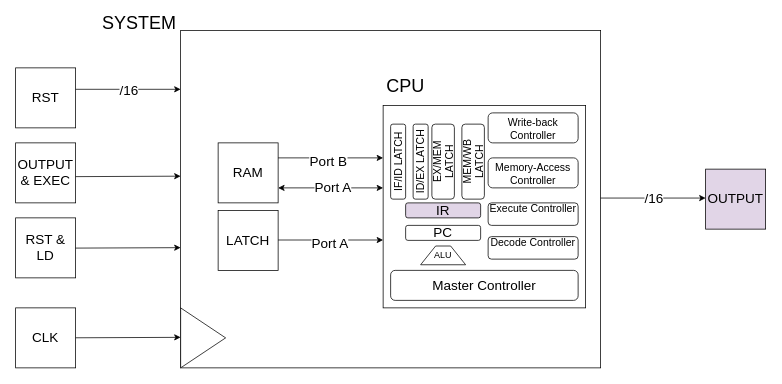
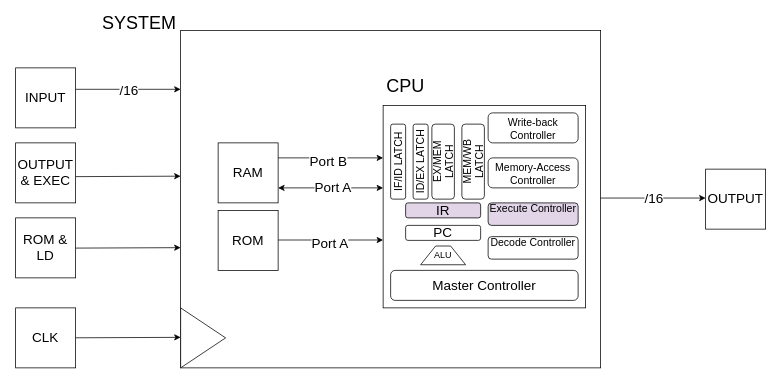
(45, 98) -> (45, 98)
(735, 199) -> (735, 199)
(533, 214) -> (533, 214)
(248, 240) -> (248, 240)
(45, 248) -> (45, 248)
